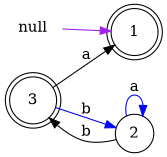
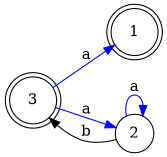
(33, 28) -> none
(79, 69) -> (79, 69)
(87, 109) -> (87, 109)
